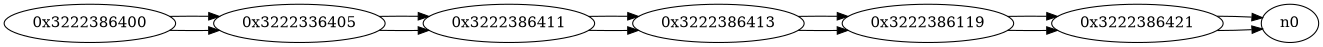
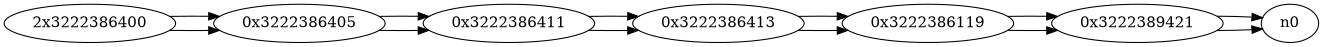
(90, 23) -> (90, 23)
(299, 23) -> (299, 23)
(1137, 23) -> (1137, 23)
